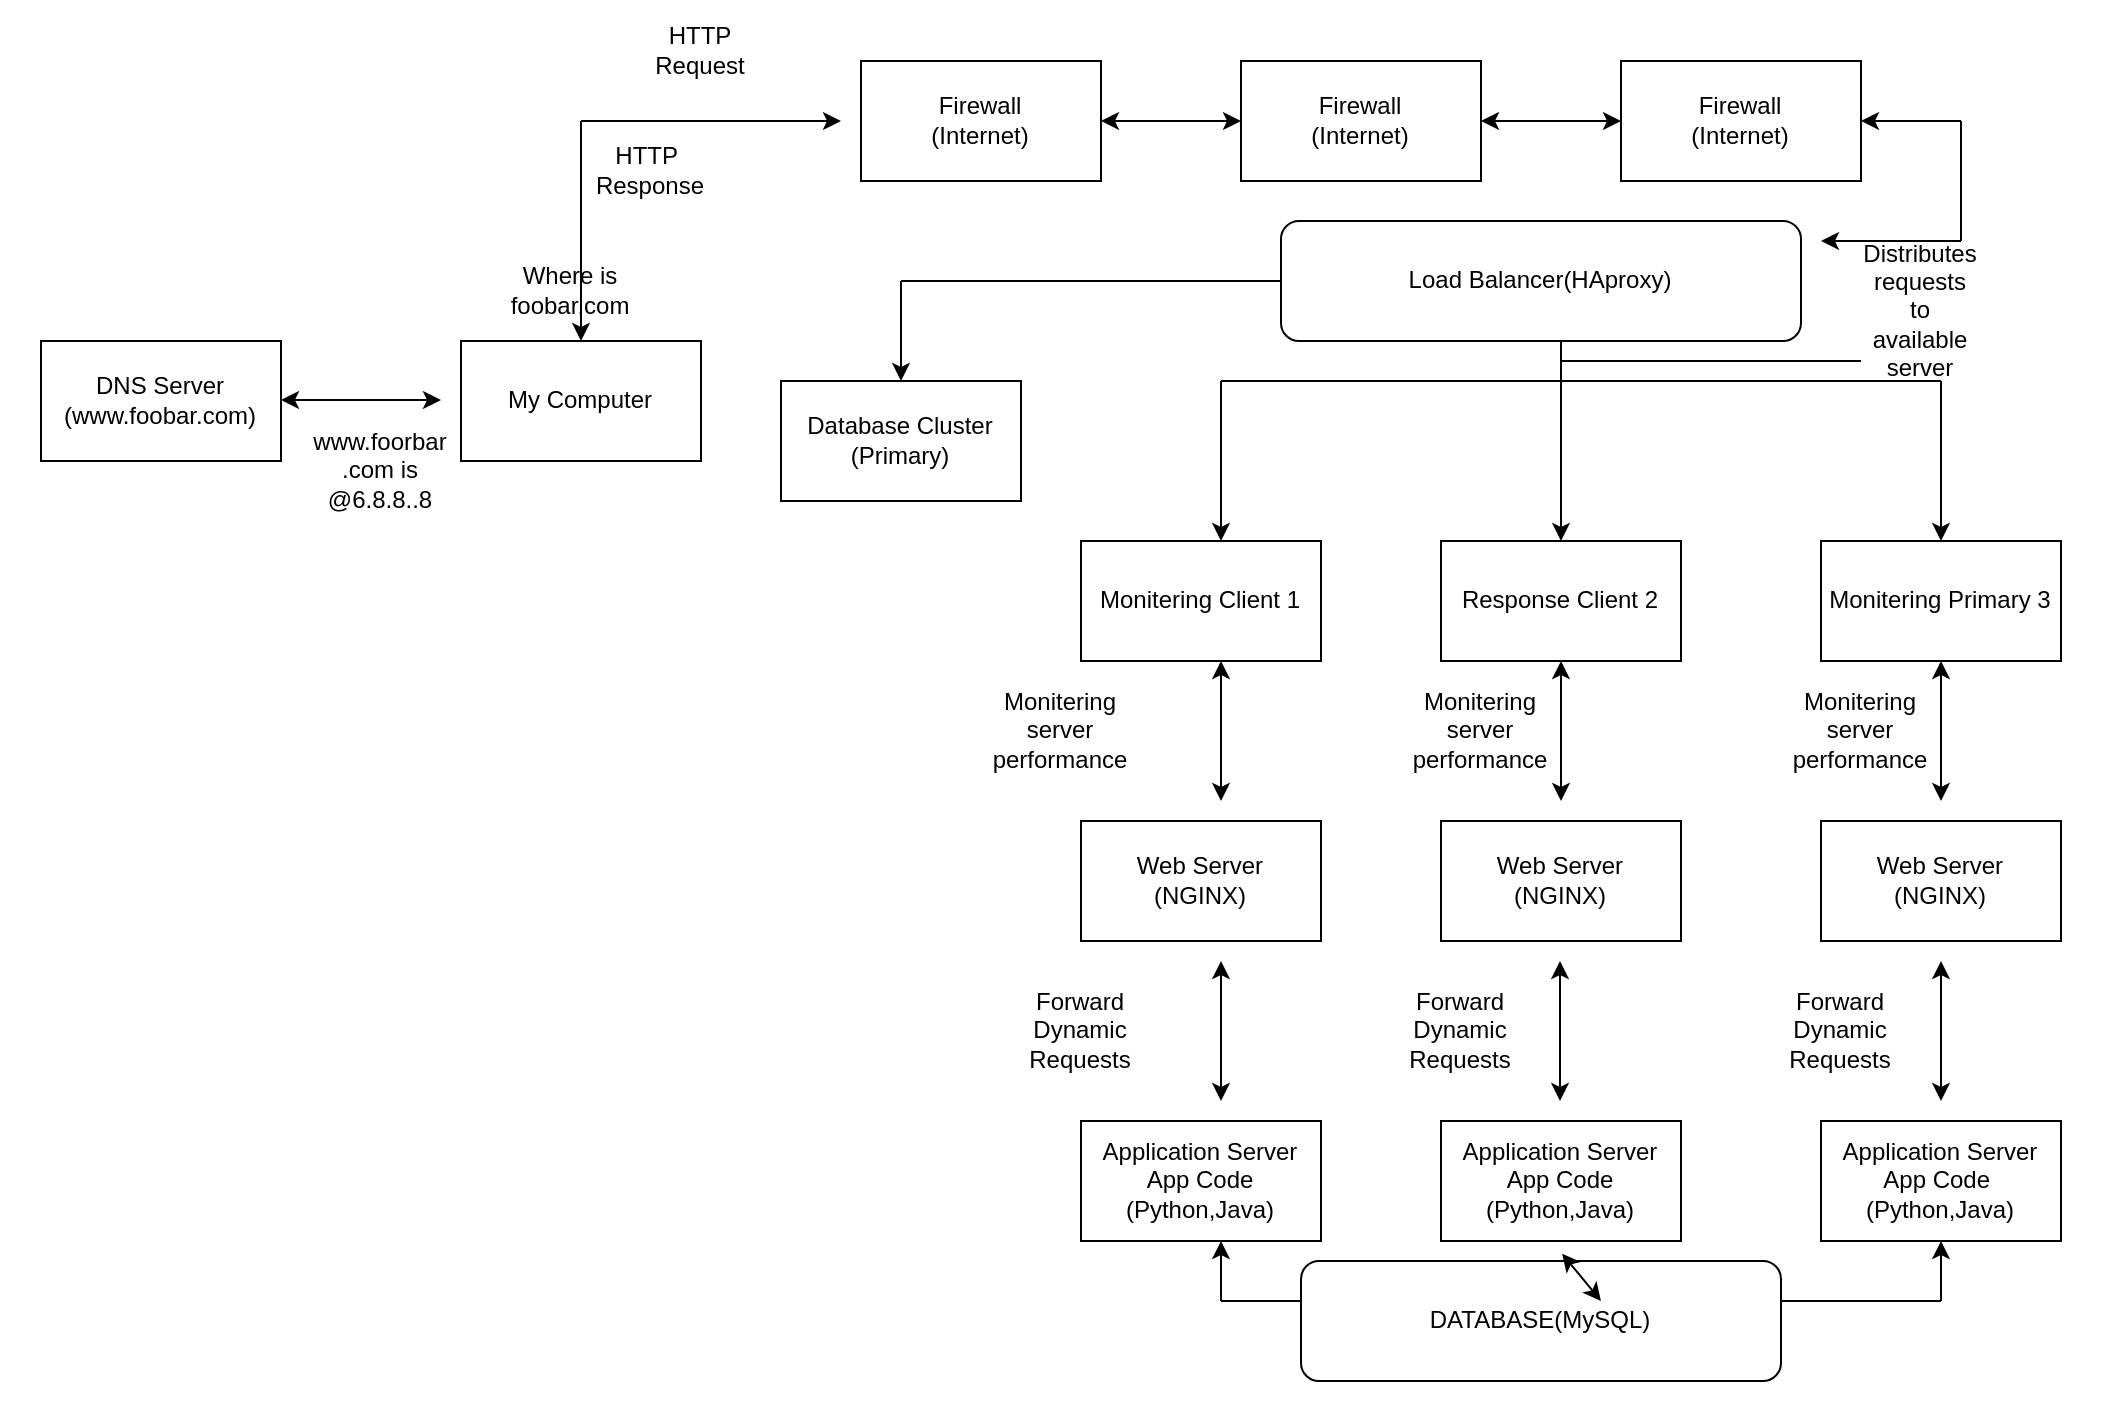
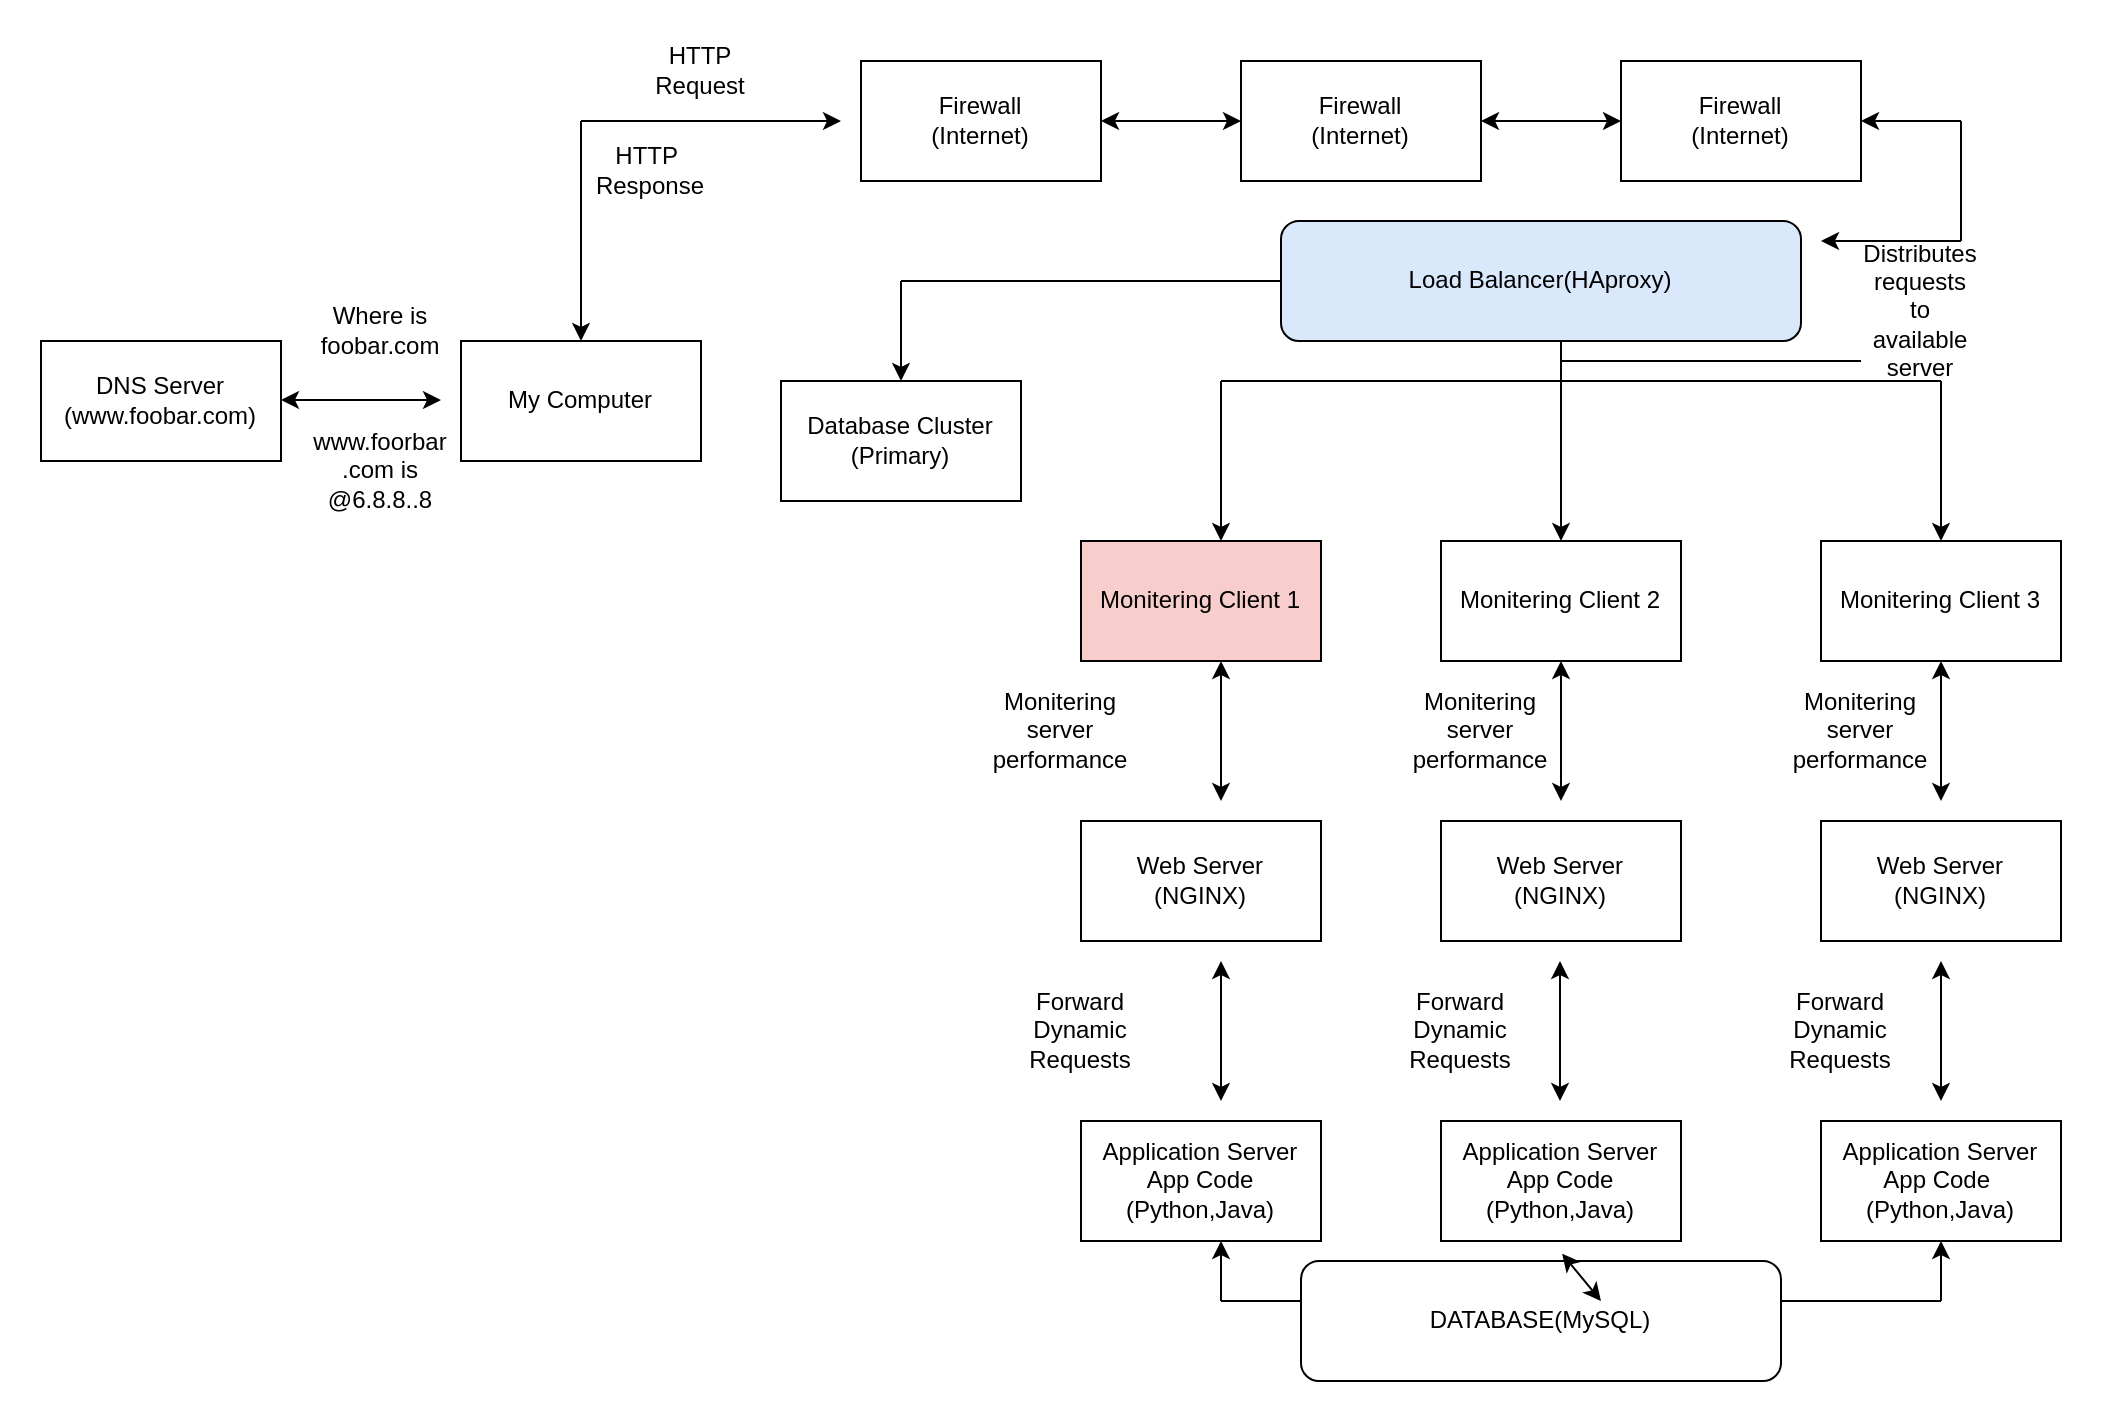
(701, 51) -> (701, 71)
(1541, 281) -> (1541, 281)
(571, 291) -> (381, 331)
(1201, 601) -> (1201, 601)
(1561, 601) -> (1561, 601)
(1941, 601) -> (1941, 601)
